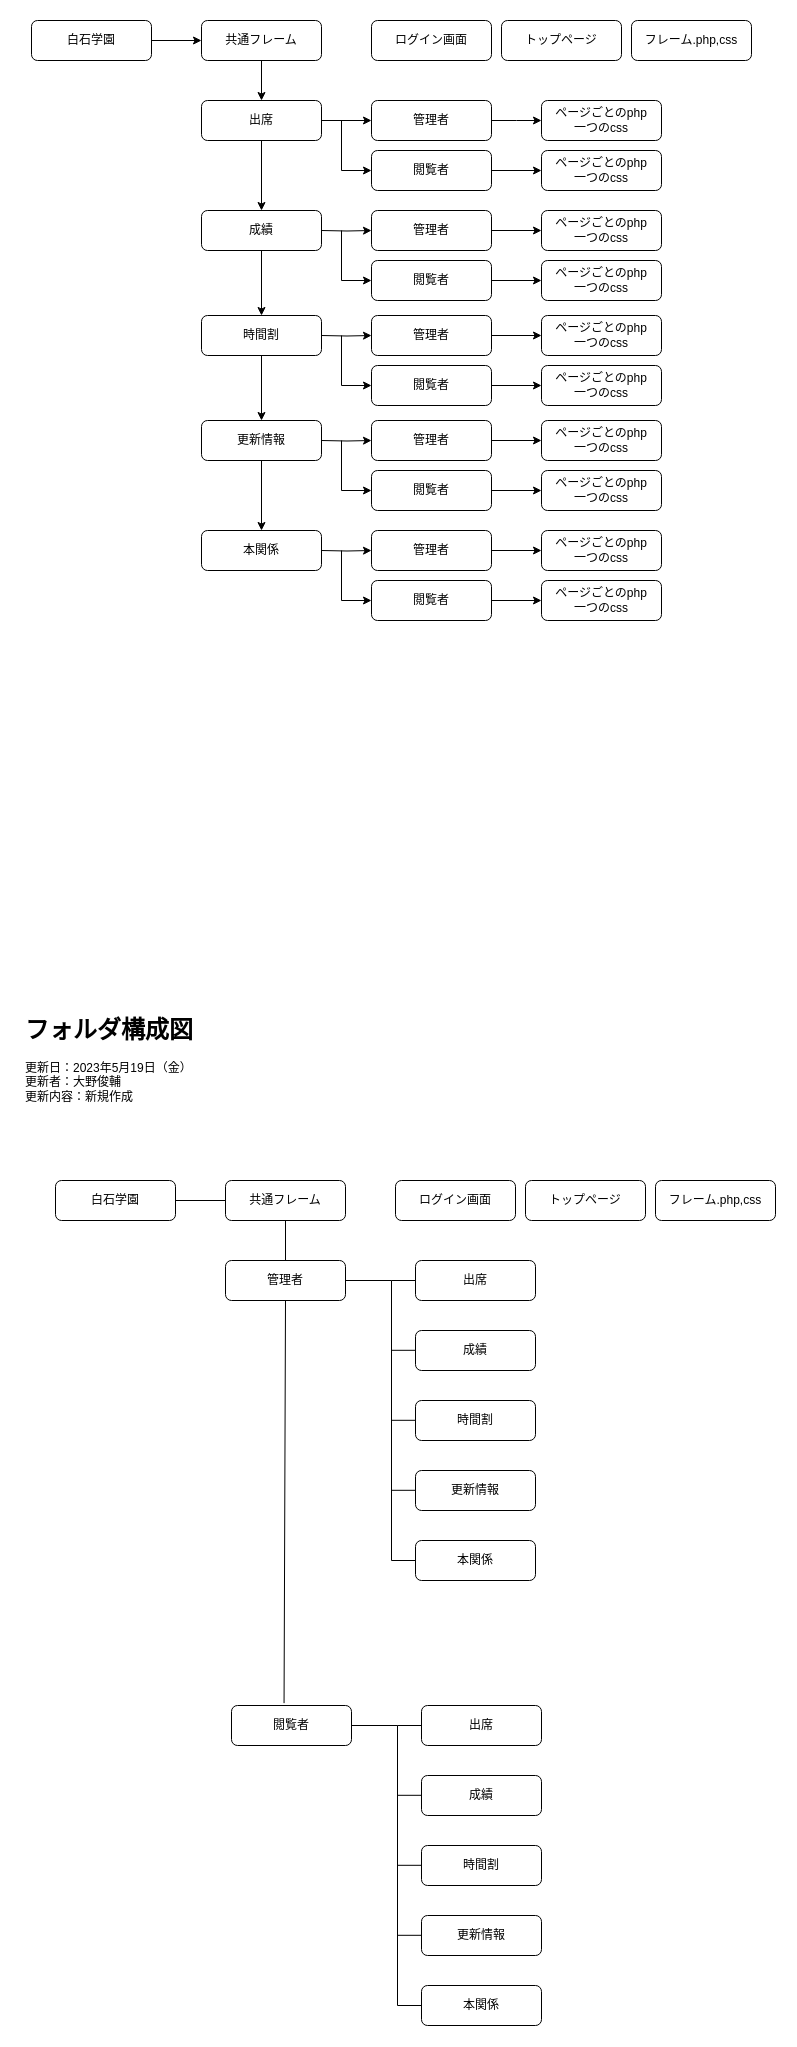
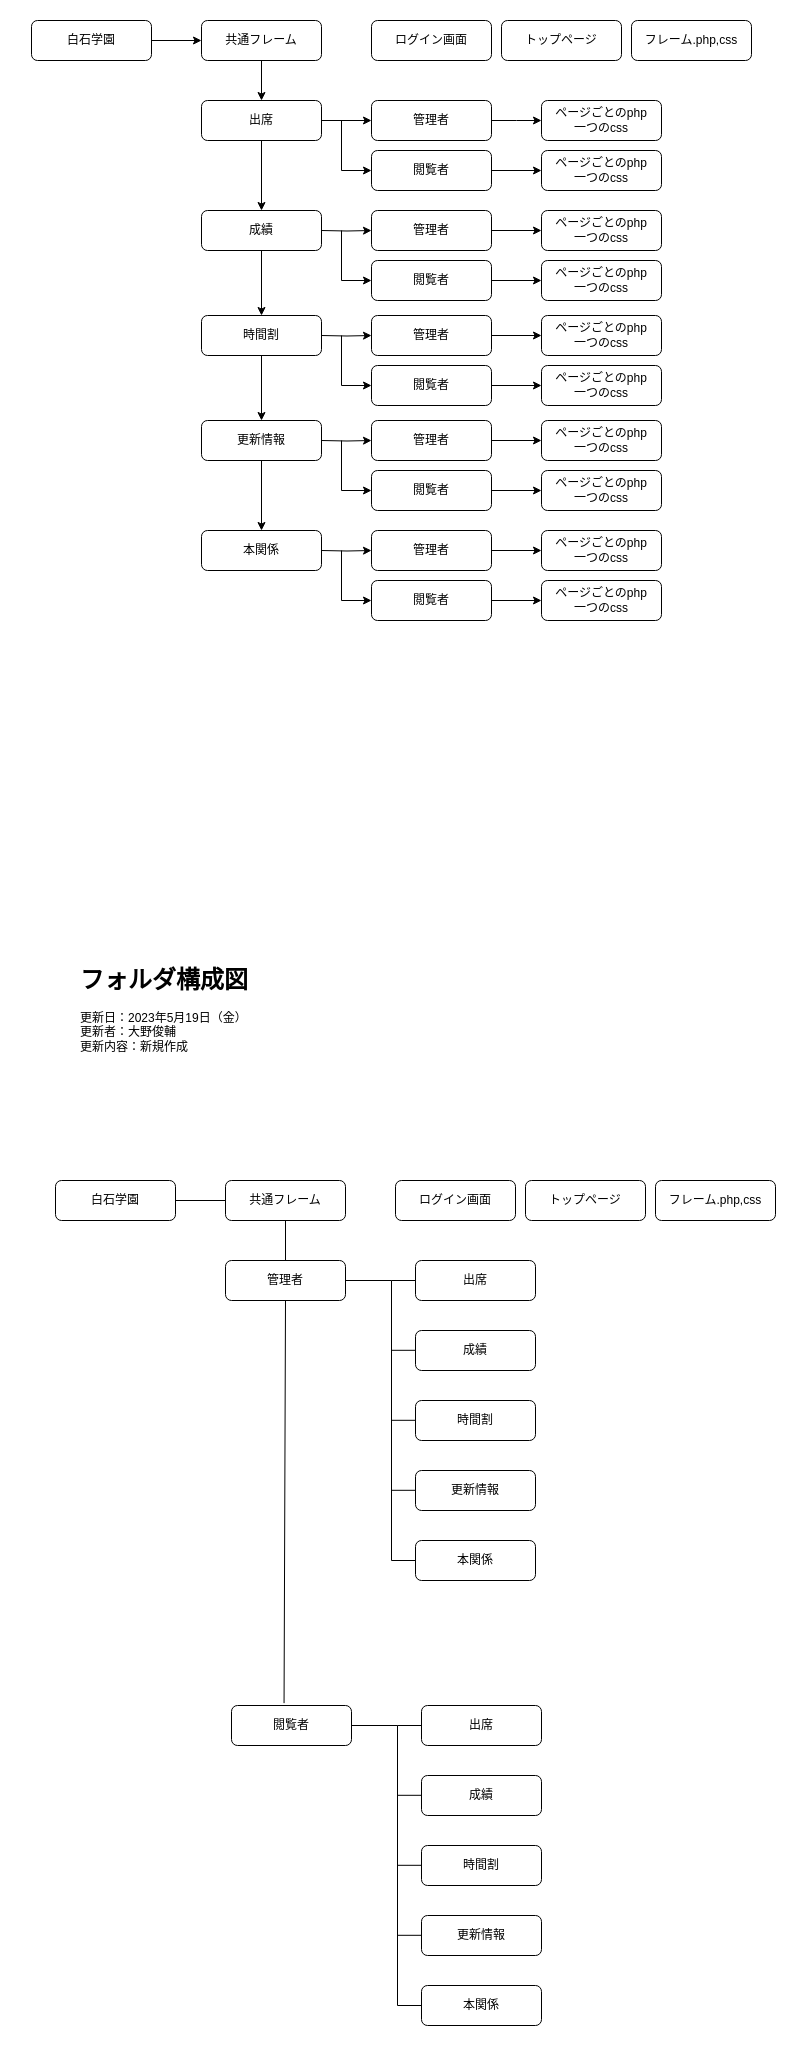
(116, 1071) -> (171, 1021)
